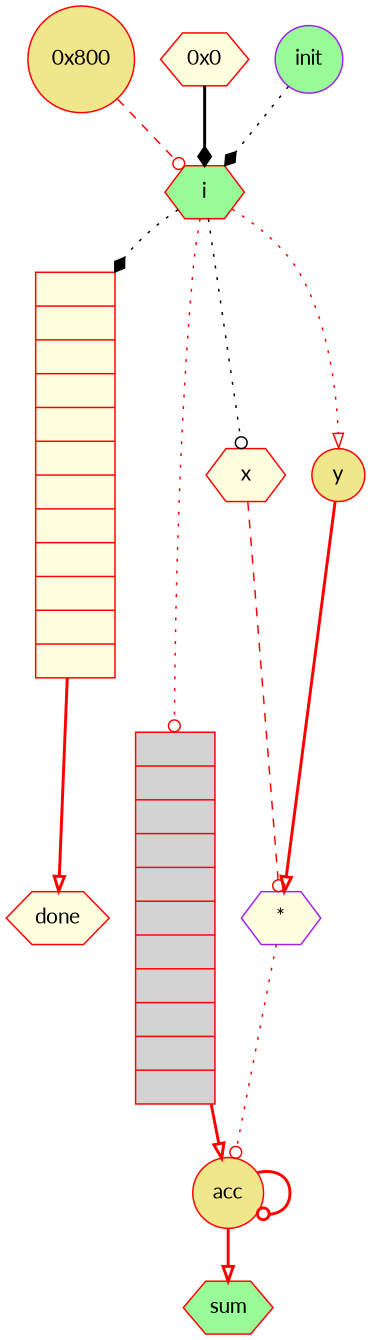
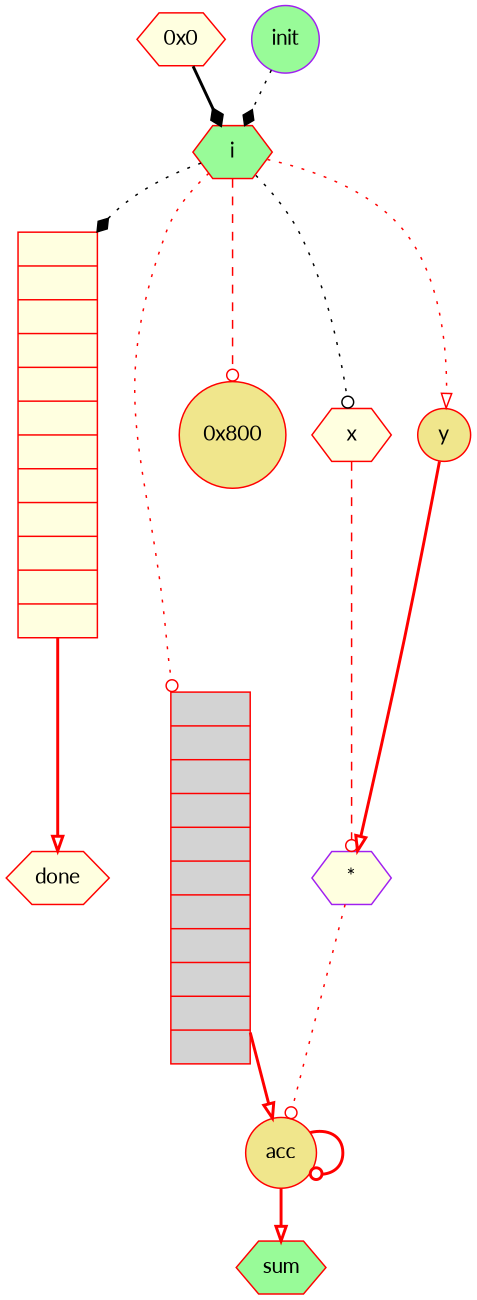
(146, 129) -> (233, 274)
